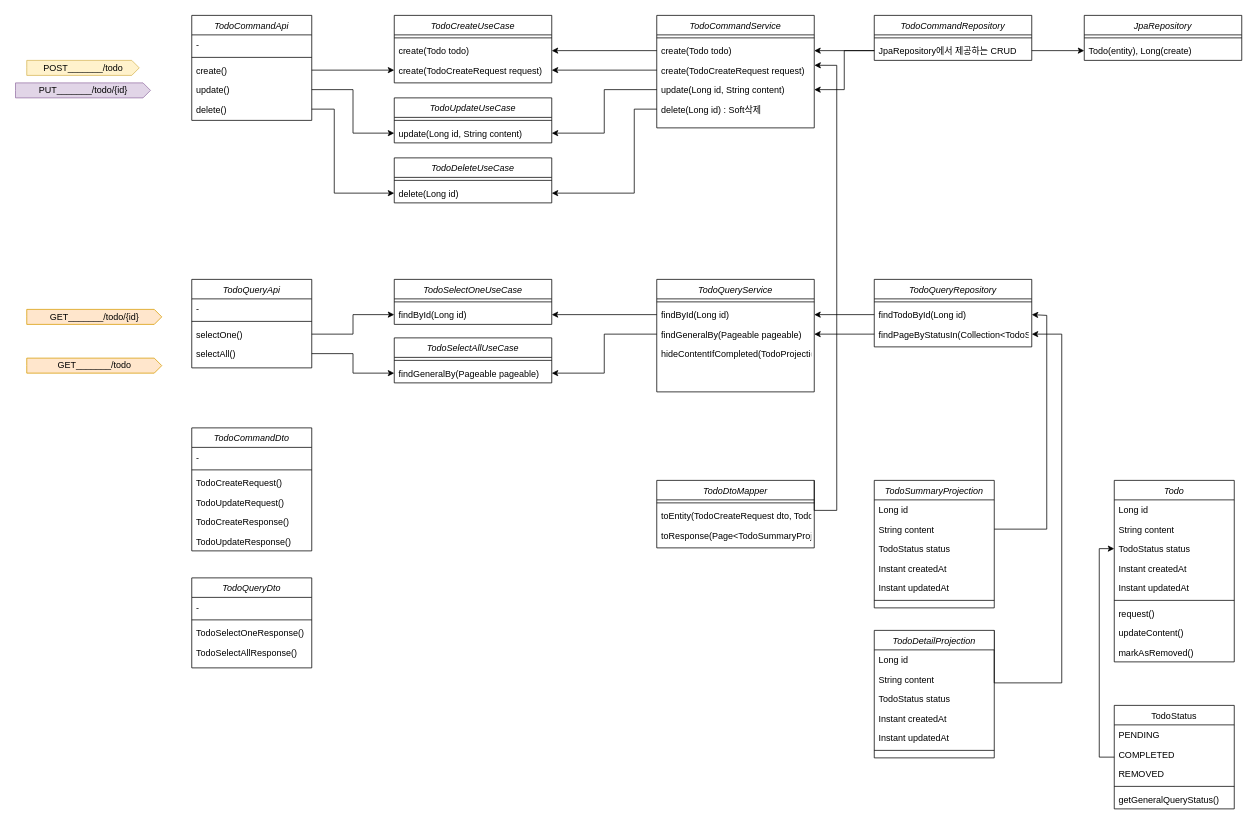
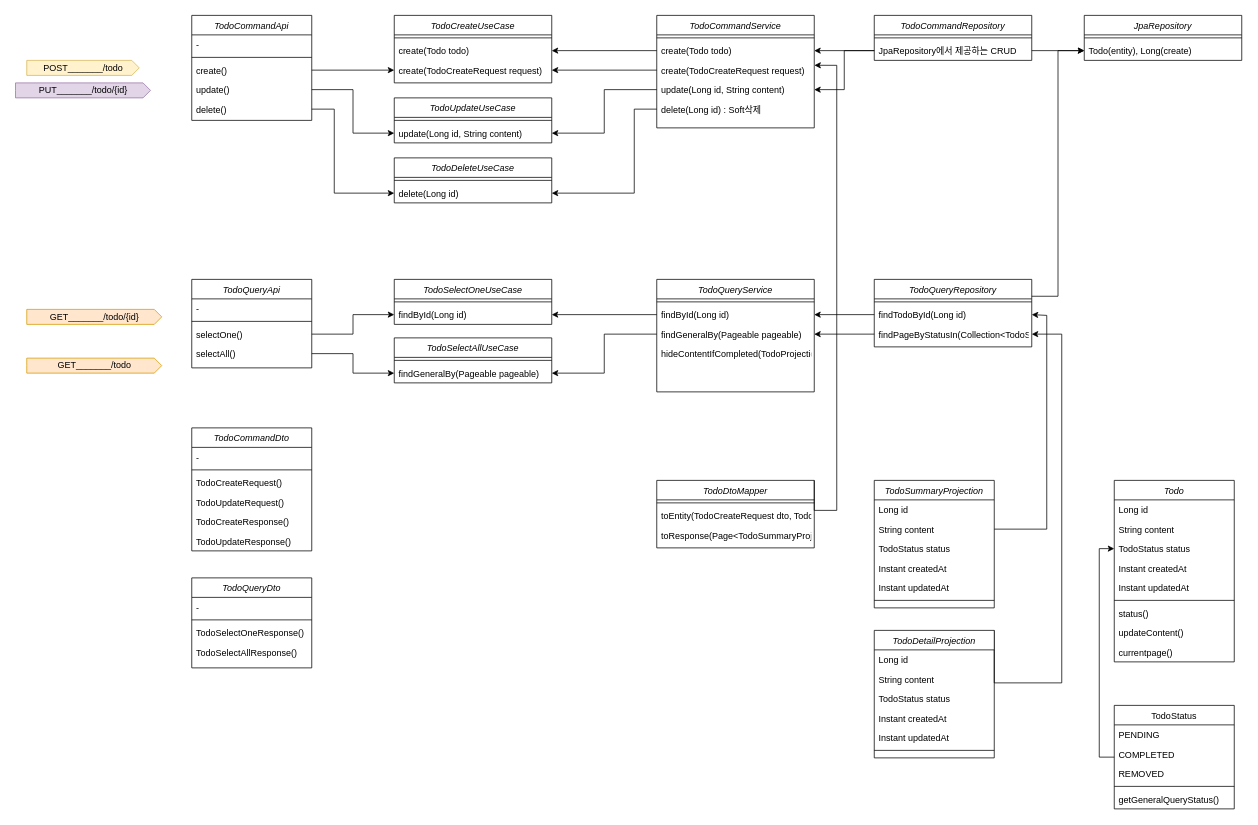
none -> (1058, 187)
(1141, 614) -> (1138, 614)
(1156, 653) -> (1151, 653)
